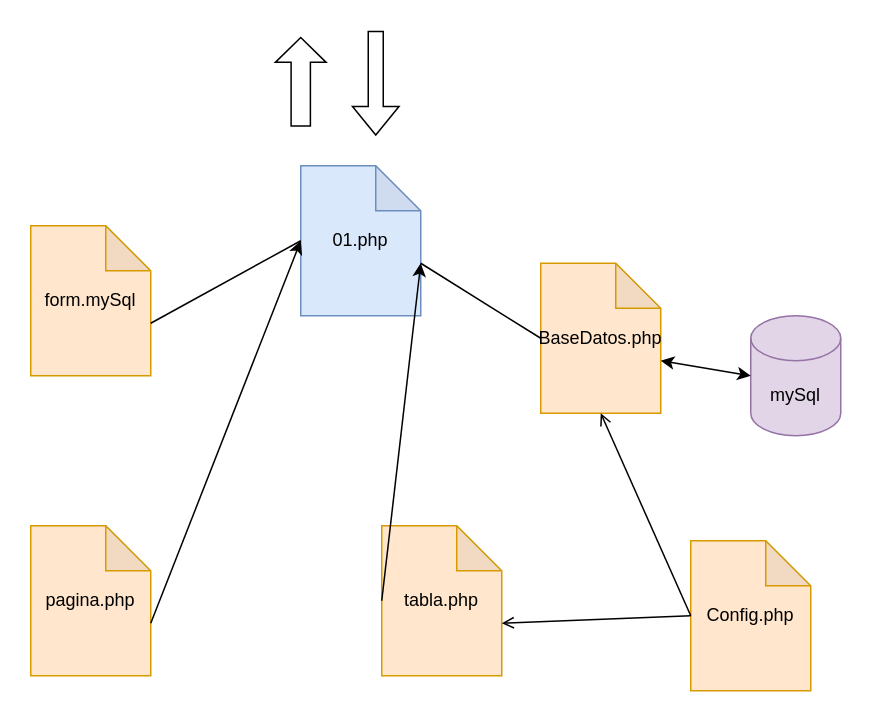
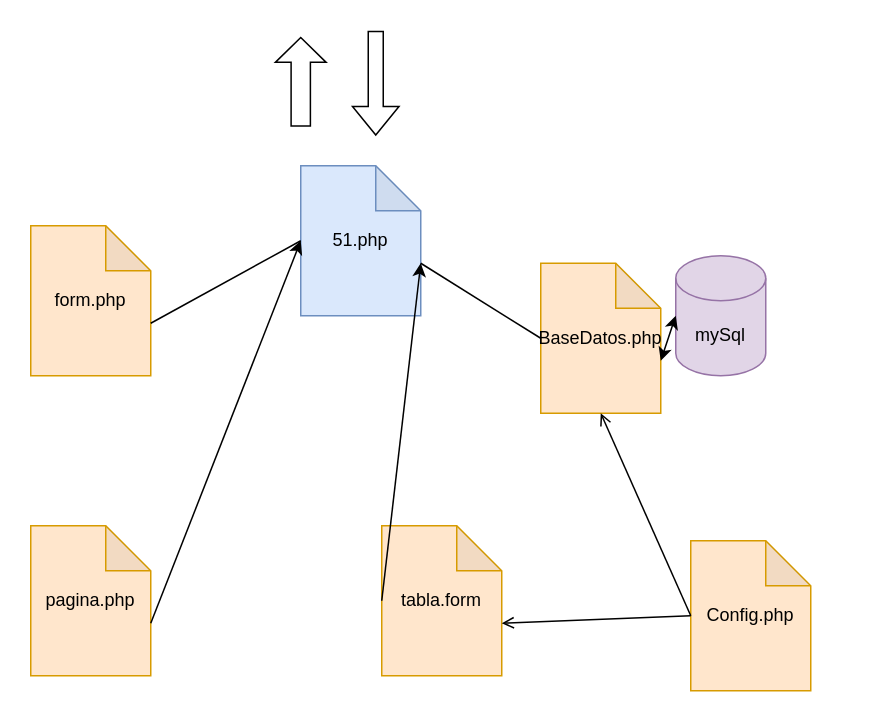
(361, 241) -> (361, 241)
(91, 301) -> (91, 301)
(796, 376) -> (721, 316)
(442, 601) -> (442, 601)
